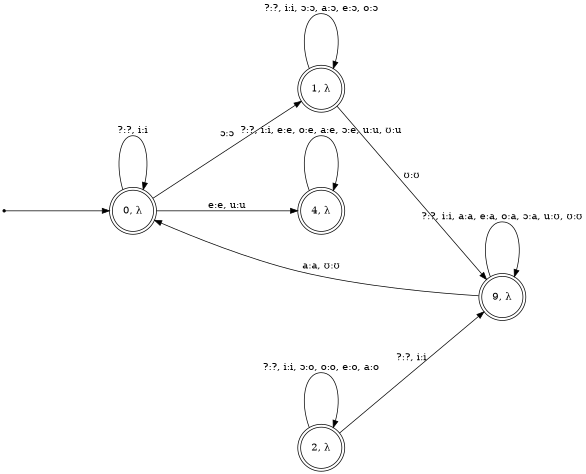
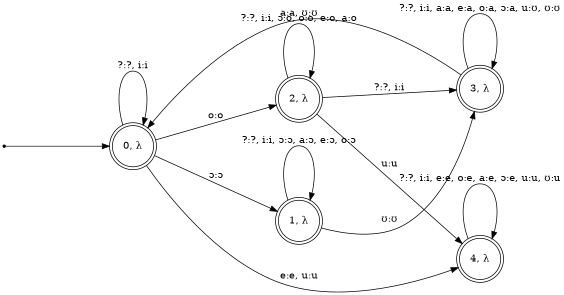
none -> (212, 124)
none -> (387, 176)
(502, 297) -> (480, 89)
